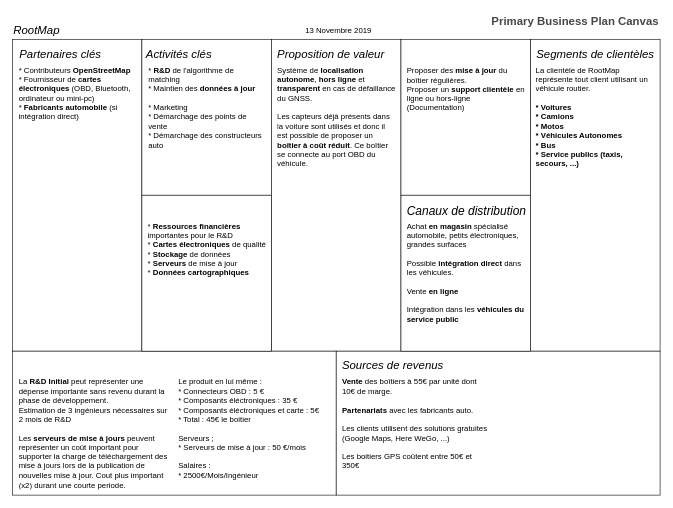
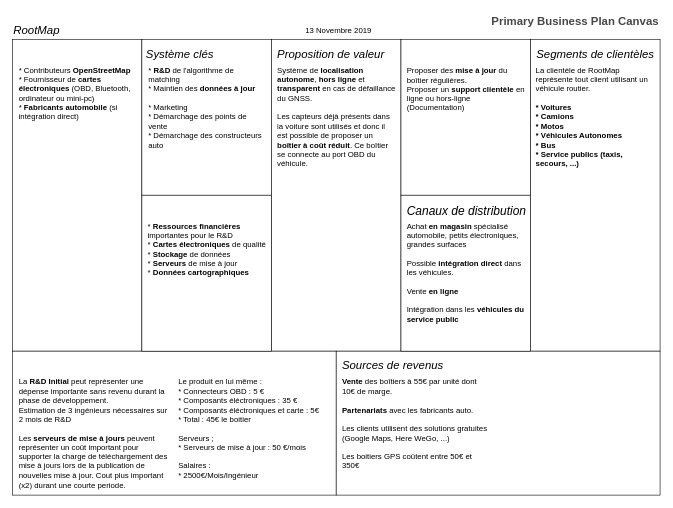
(78, 54) -> none
(185, 54) -> (181, 54)
